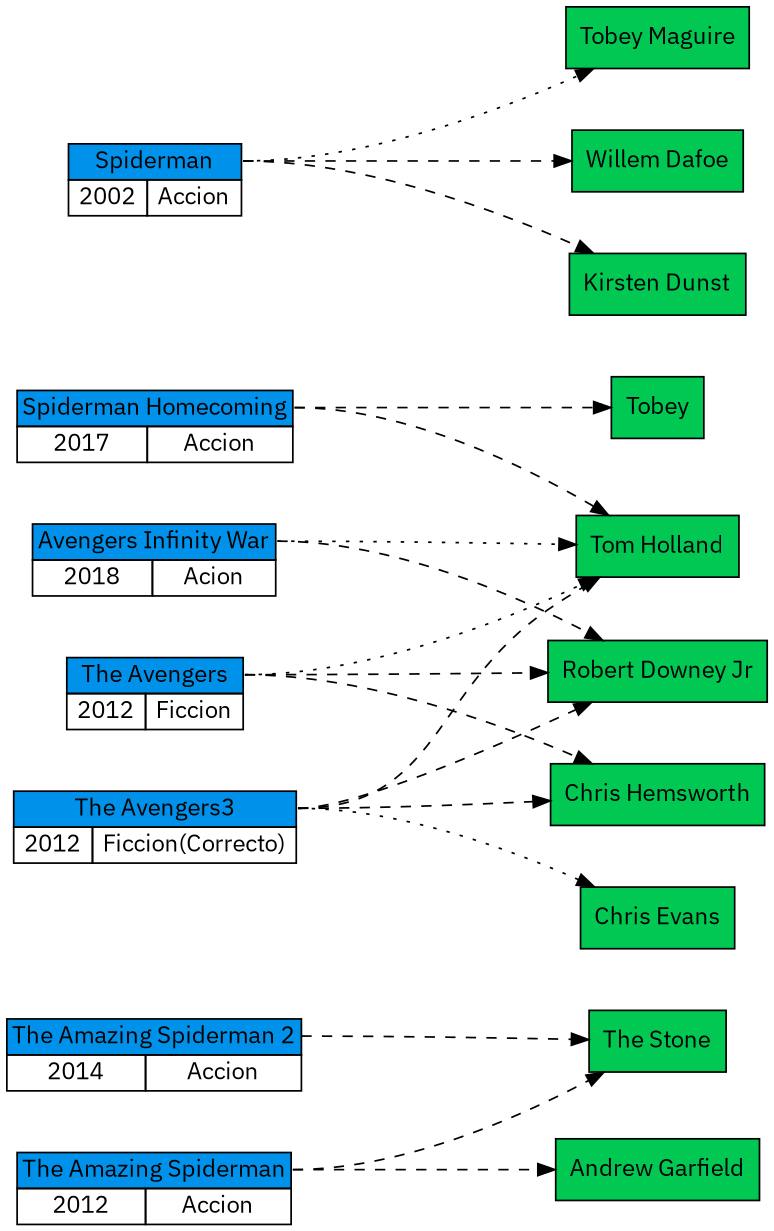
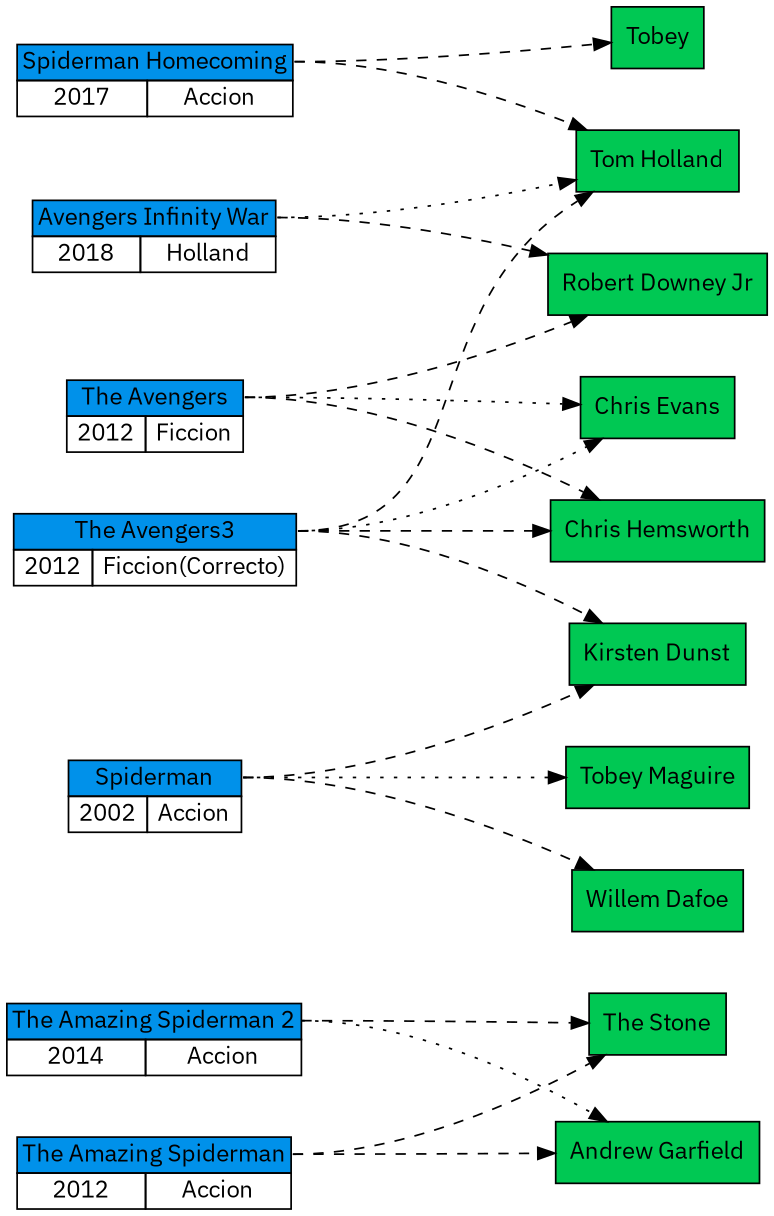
(214, 577) -> (208, 253)
(417, 647) -> (404, 399)
(440, 768) -> (447, 557)
none -> (452, 1049)
